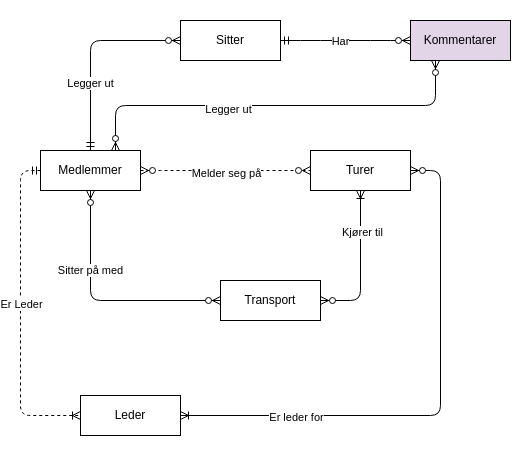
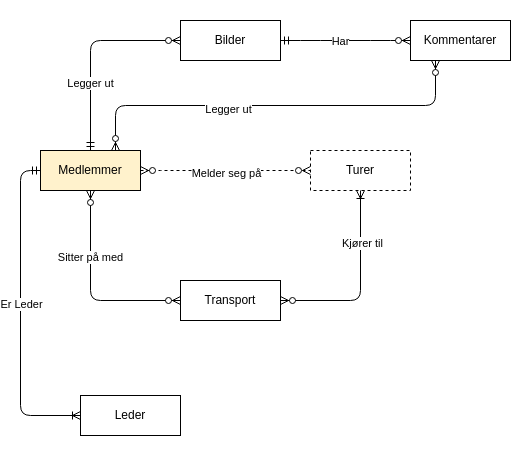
(231, 41) -> (231, 41)
(461, 41) -> (461, 41)
(91, 171) -> (91, 171)
(361, 171) -> (361, 171)
(271, 301) -> (231, 301)
(21, 389) -> (21, 389)
(440, 409) -> none
